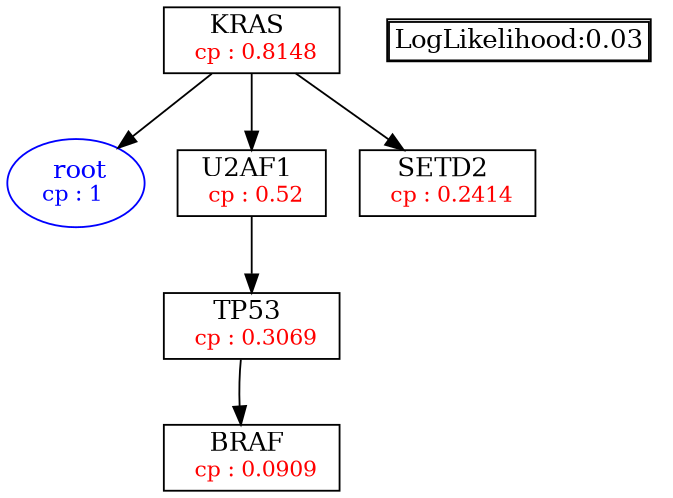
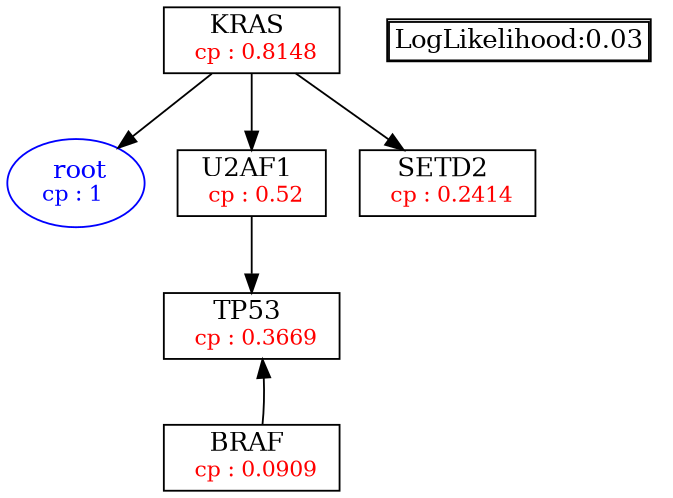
(256, 338) -> (256, 338)
(239, 383) -> (264, 401)
